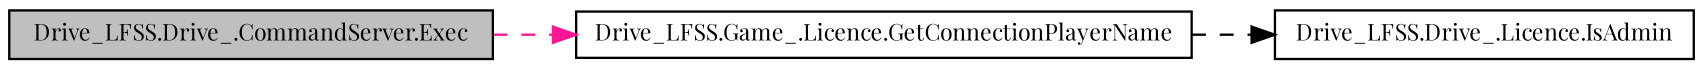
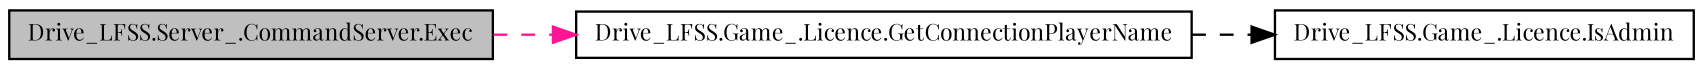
(251, 35) -> (251, 35)
(1484, 35) -> (1484, 35)
